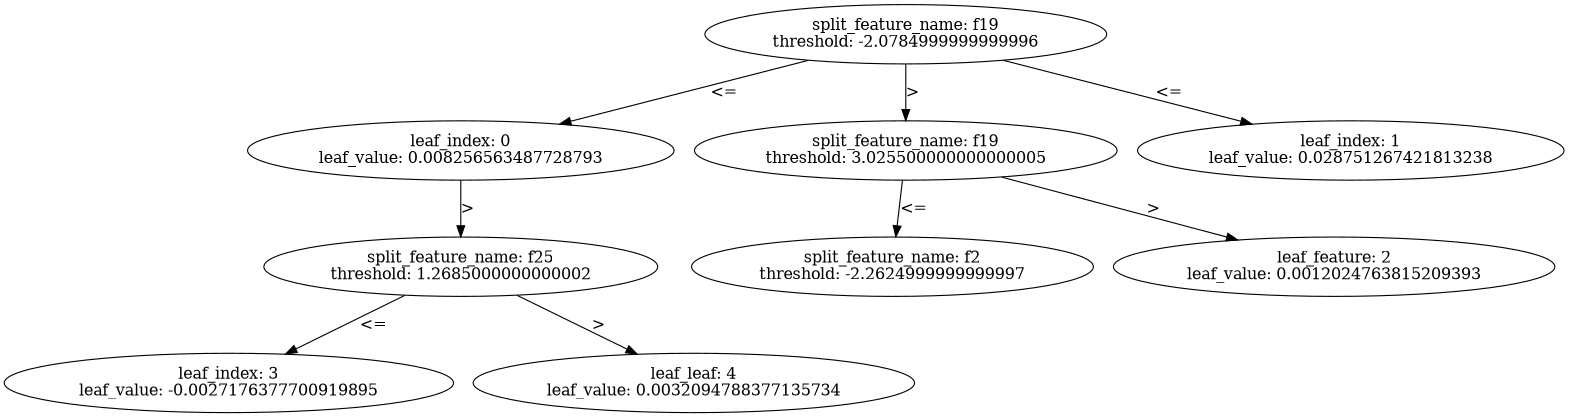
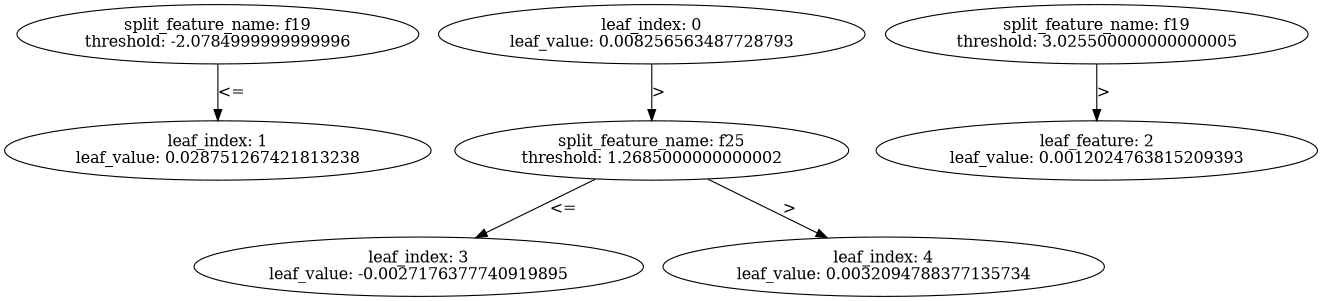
(906, 87) -> none
(689, 91) -> none
(892, 267) -> none
(229, 383) -> (419, 267)
(694, 383) -> (884, 267)
